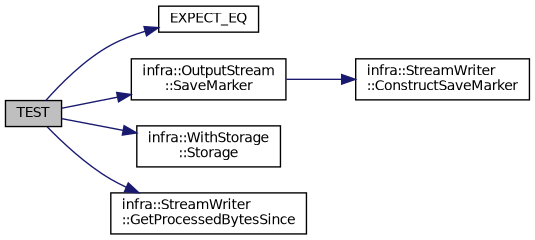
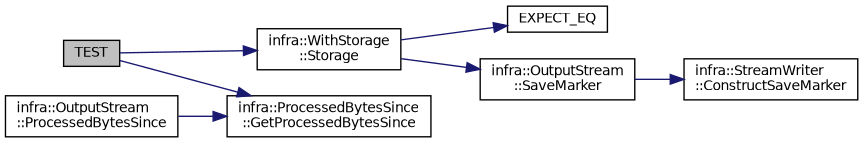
(91, 58) -> (447, 34)
(89, 103) -> (434, 63)
none -> (92, 116)
(209, 213) -> (329, 116)
